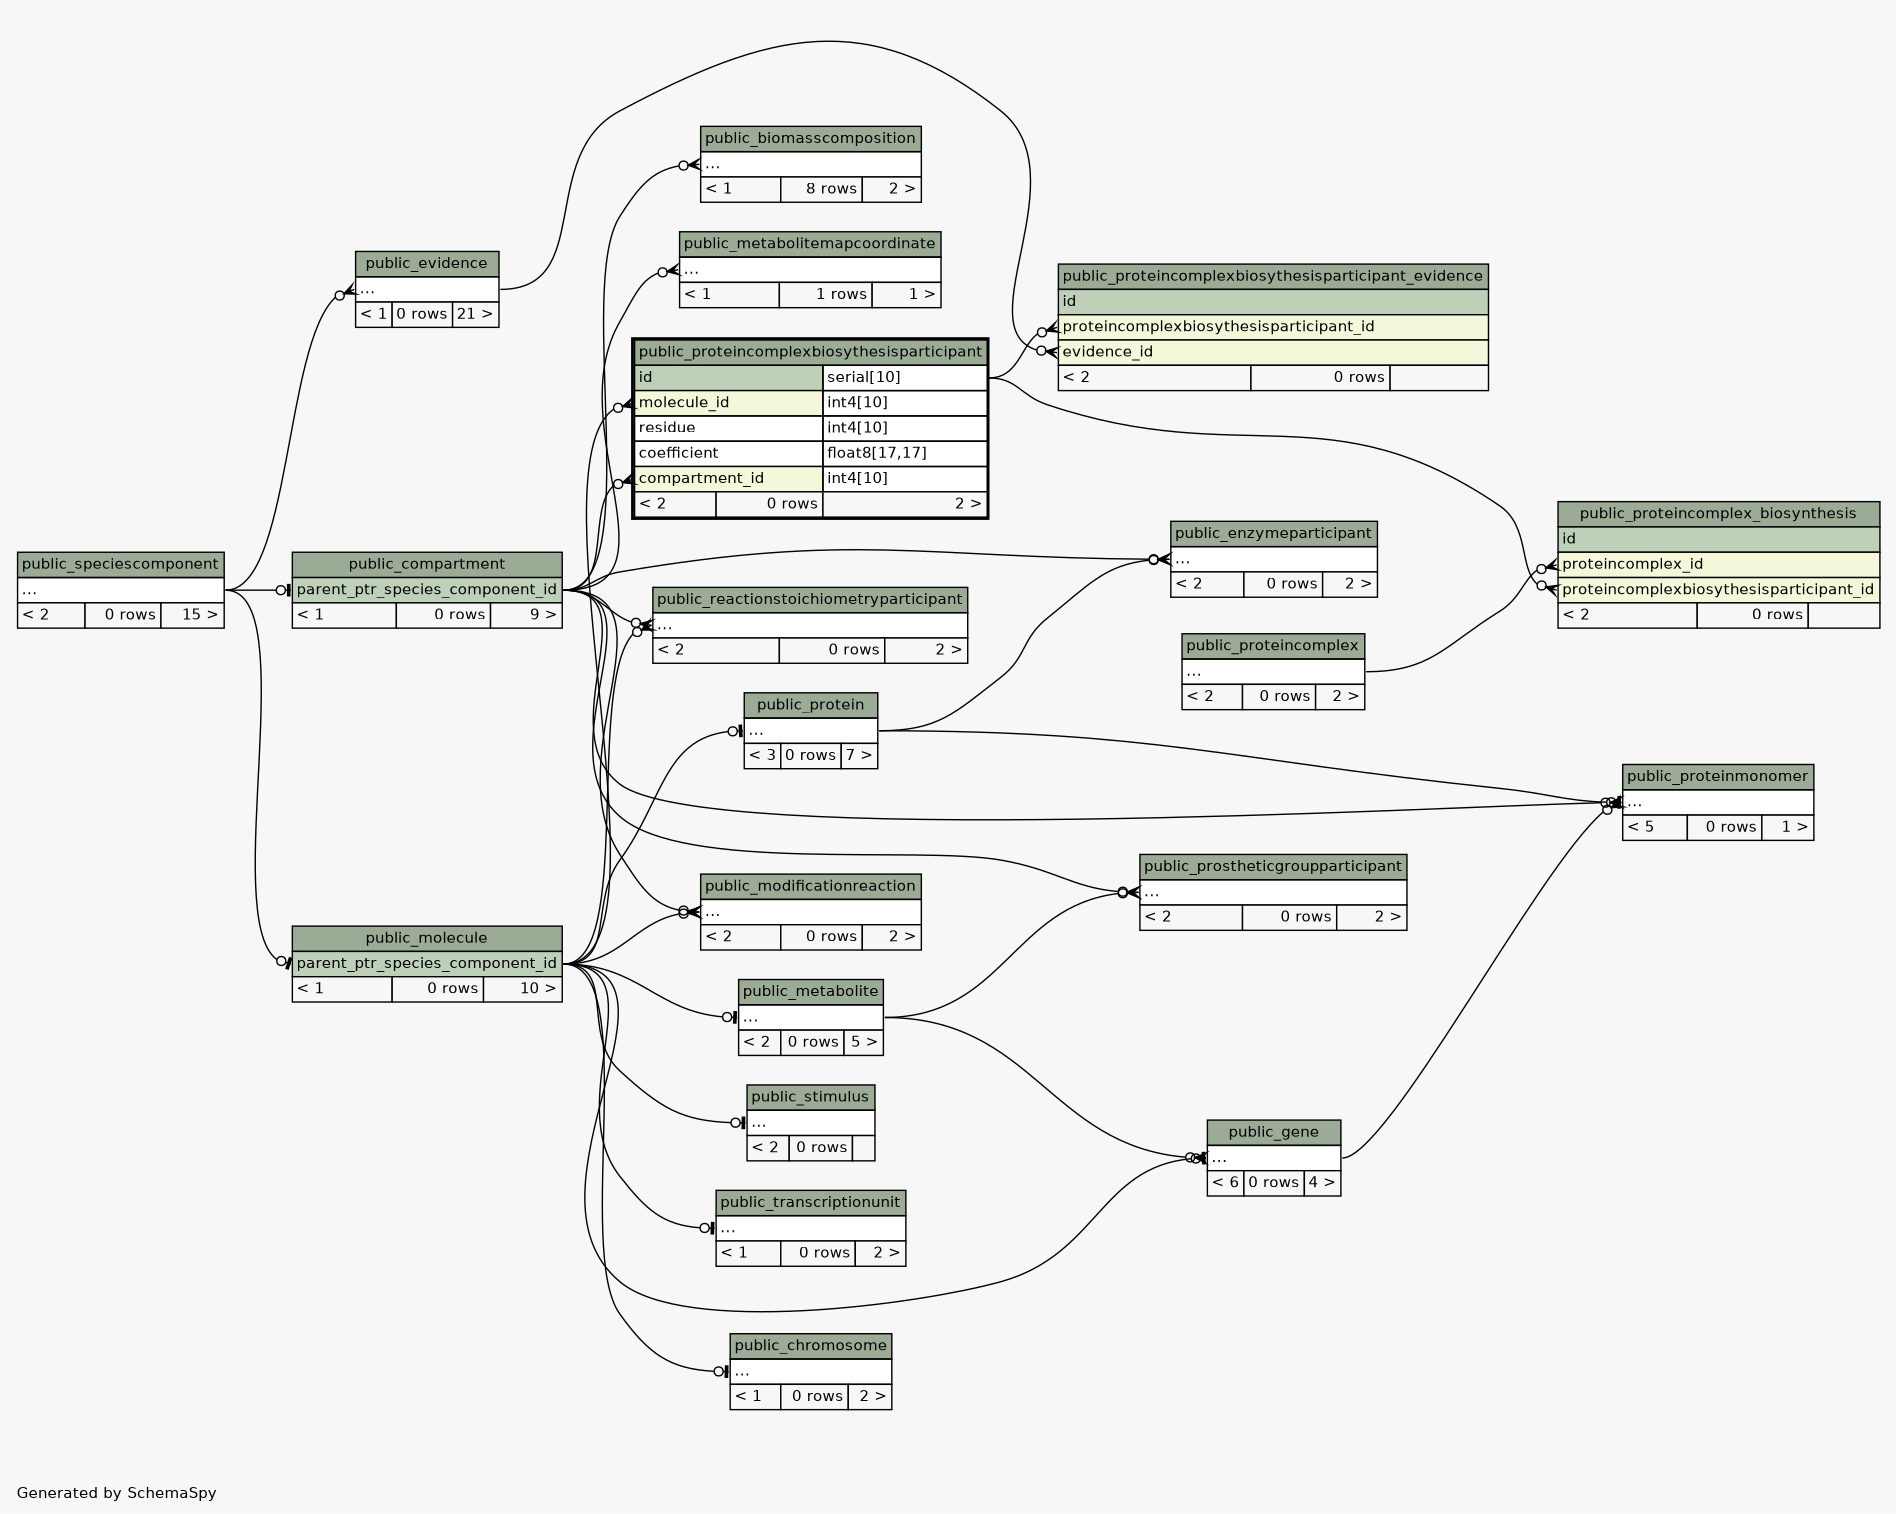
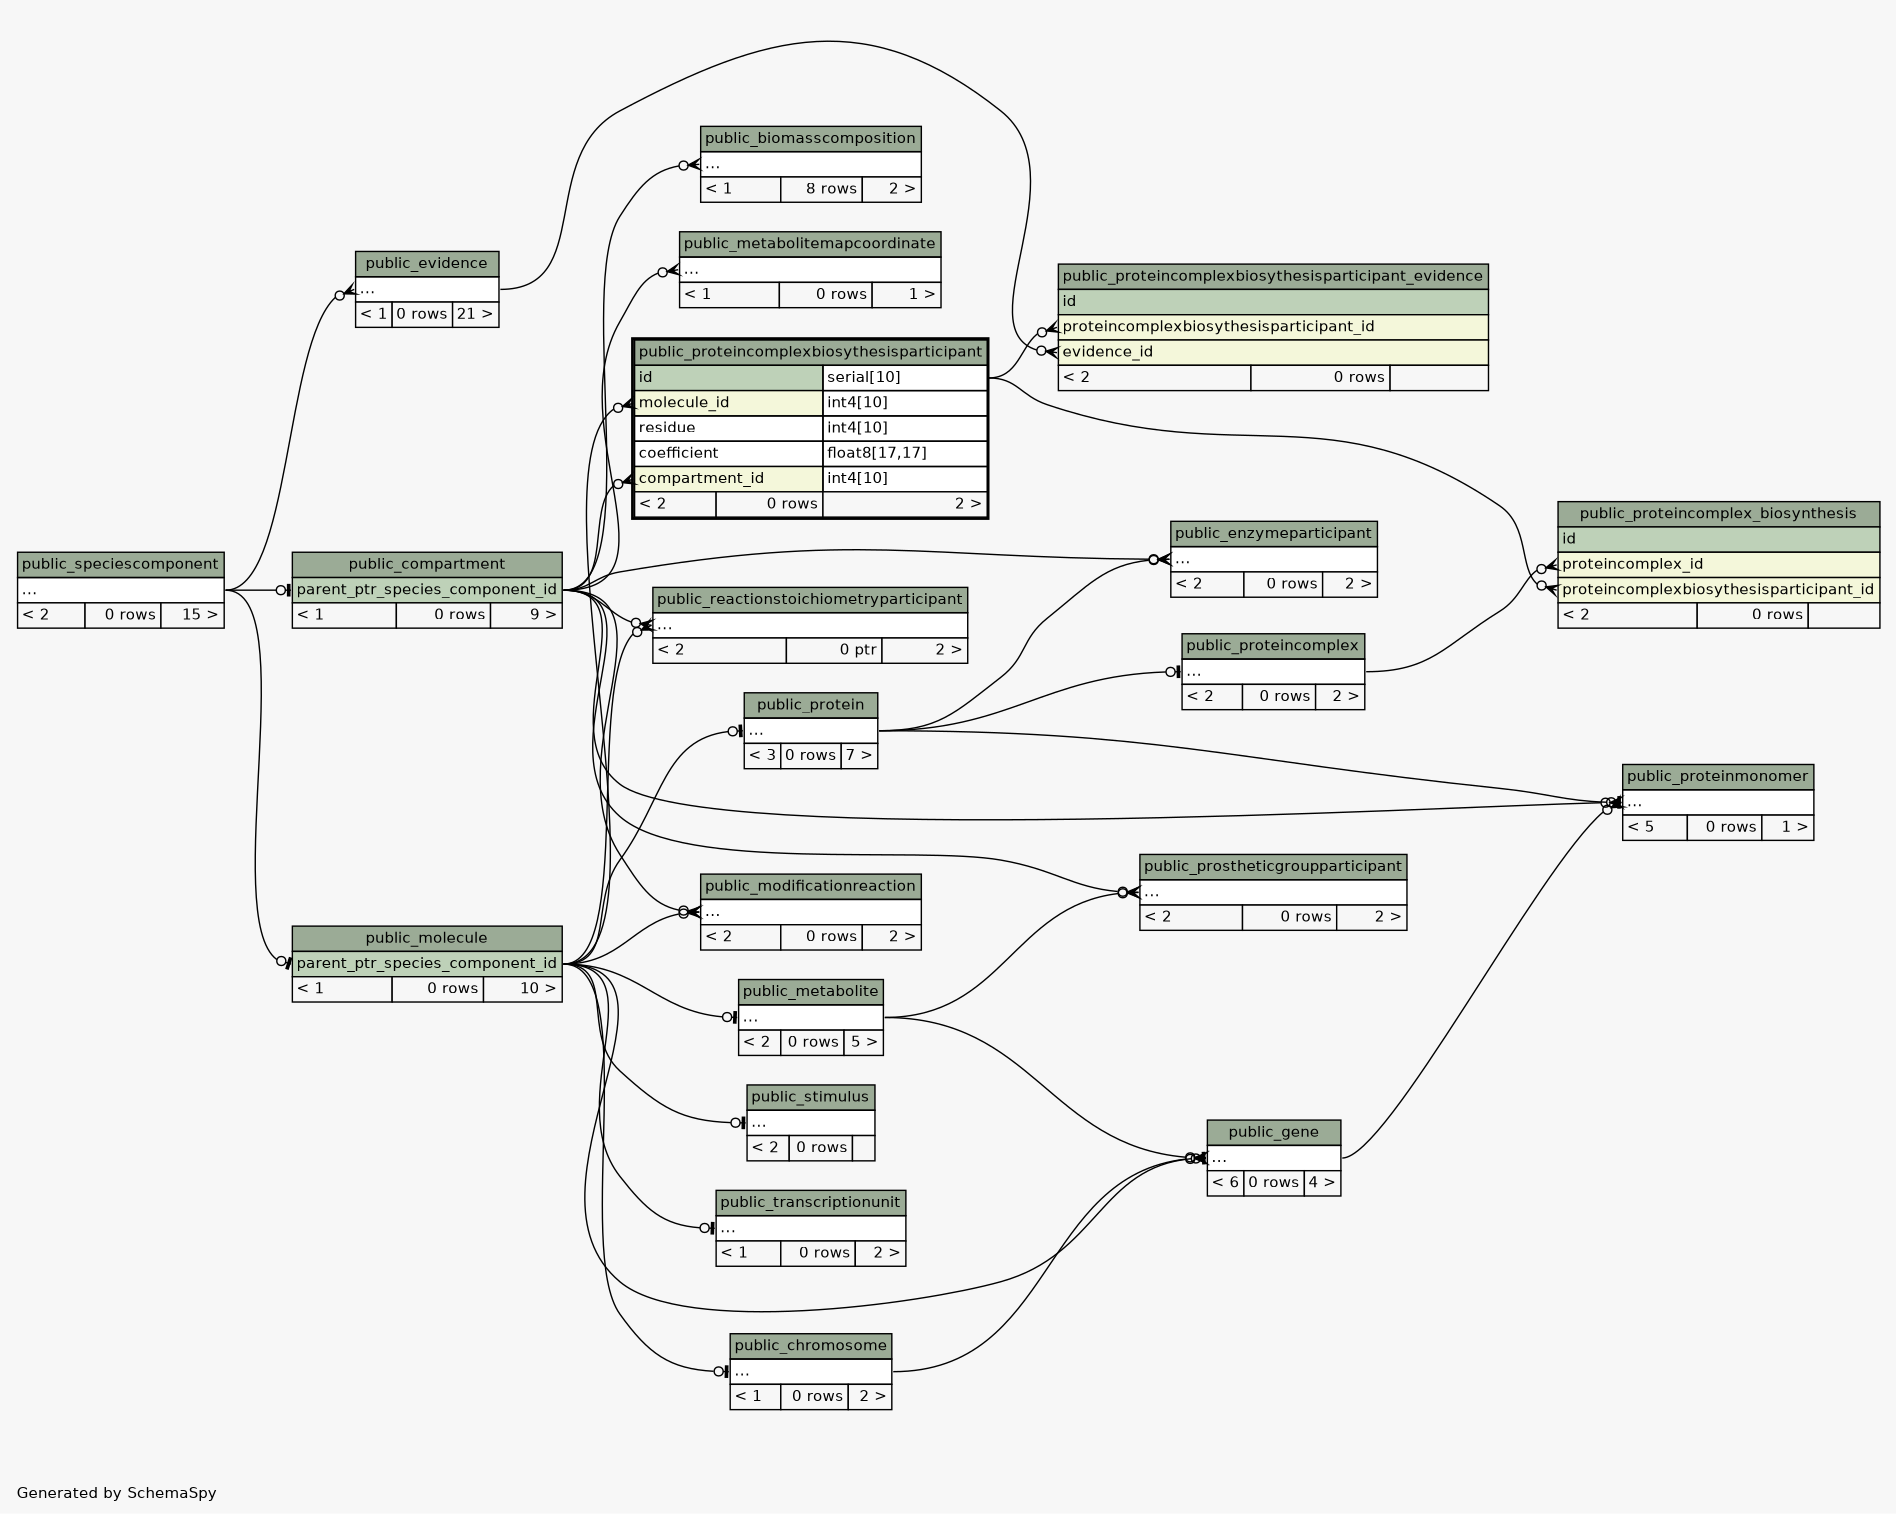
(842, 294) -> (842, 294)
(855, 650) -> (859, 650)
none -> (1023, 704)
none -> (1044, 1273)
